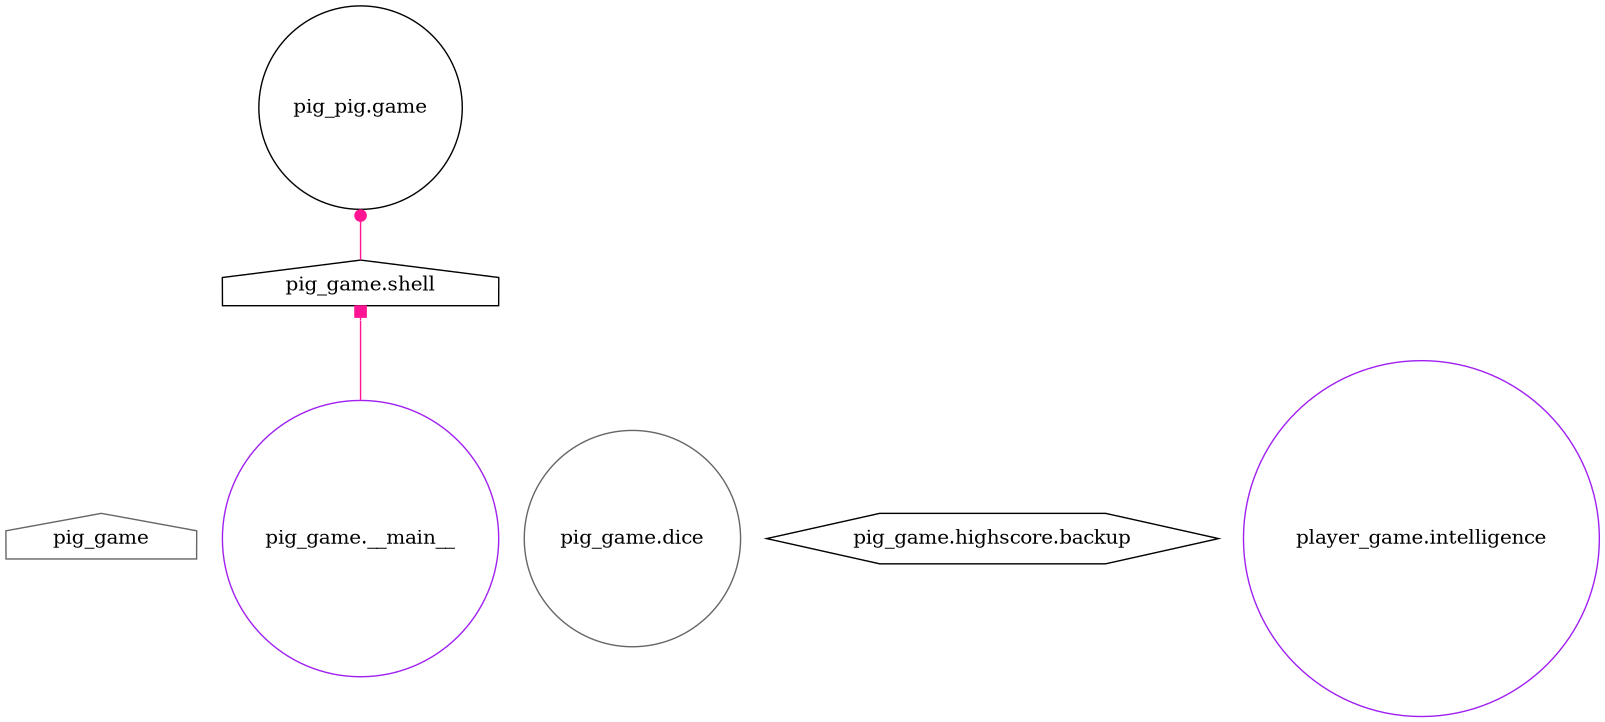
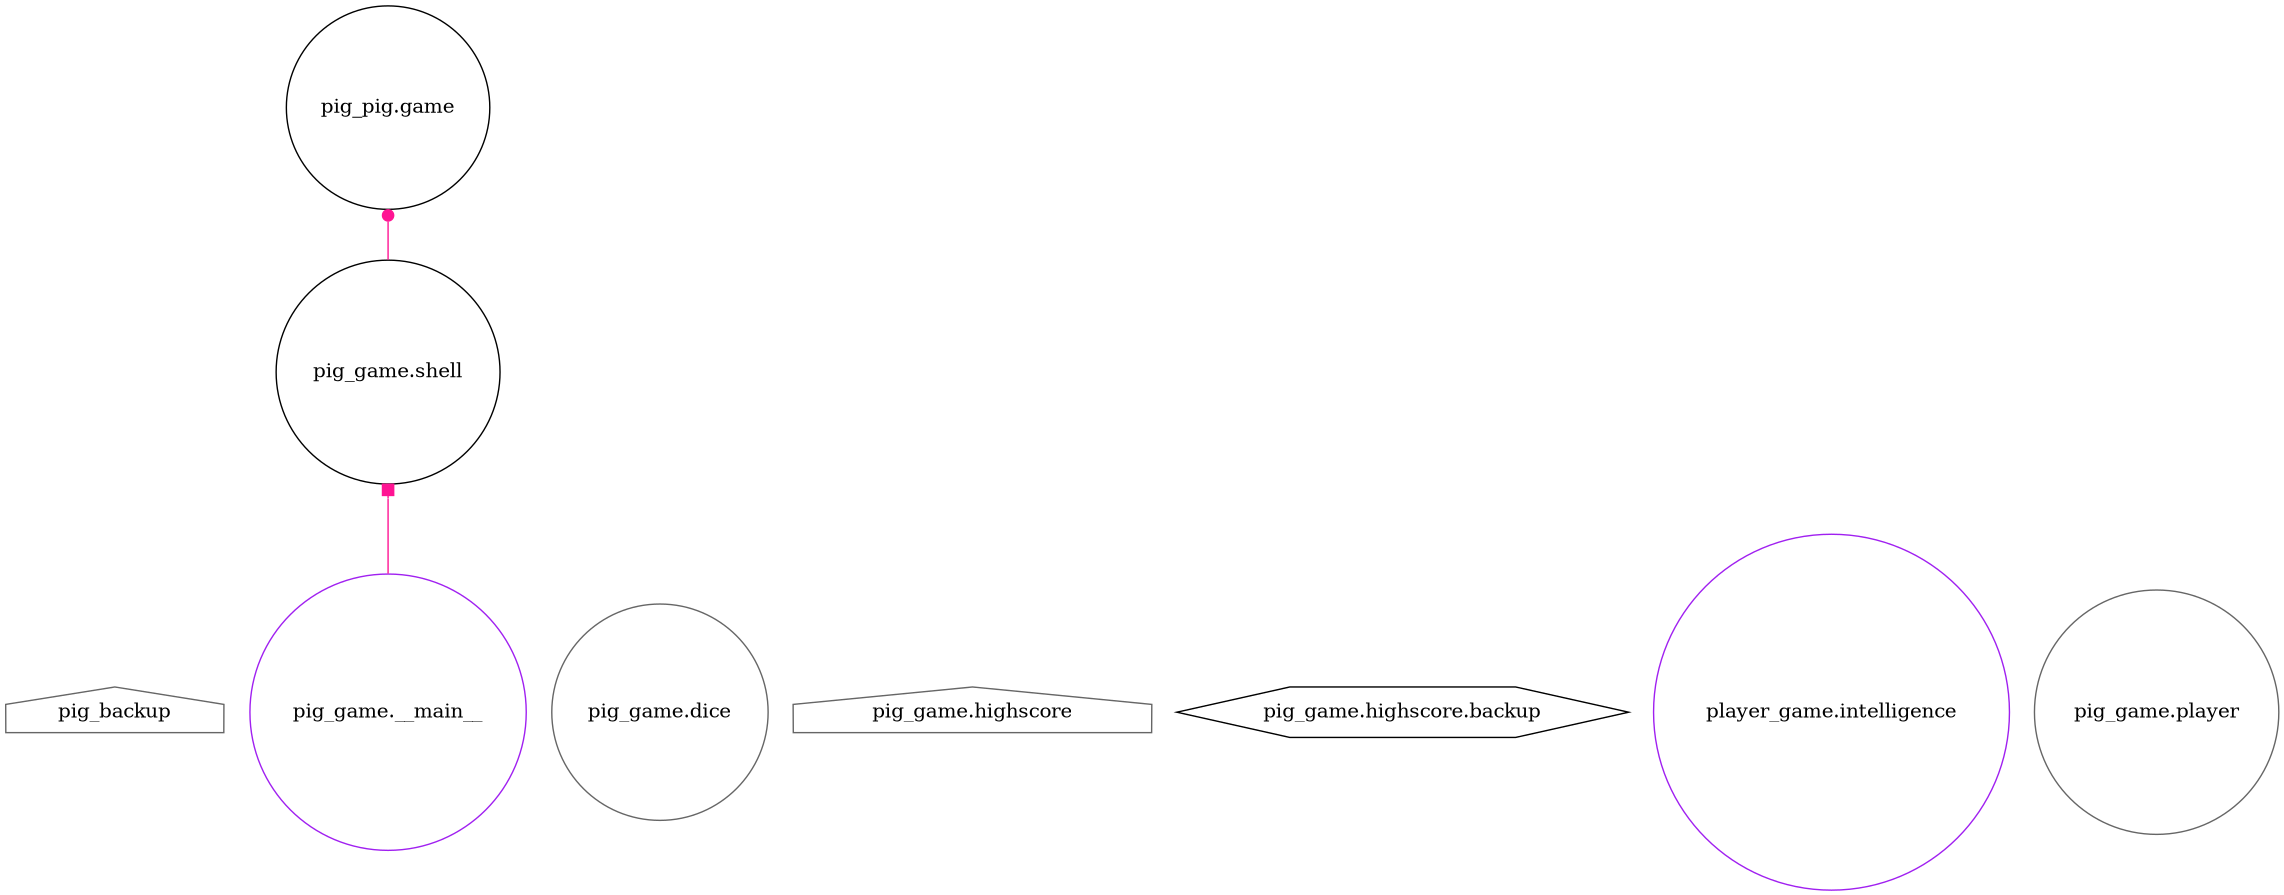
(361, 285) -> (388, 372)
(101, 539) -> (115, 712)
none -> (972, 712)
none -> (2157, 712)
